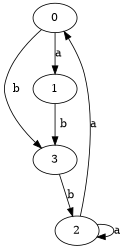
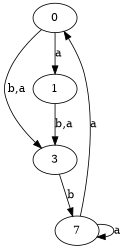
(17, 89) -> (17, 89)
(64, 124) -> (64, 124)
(77, 231) -> (77, 231)
